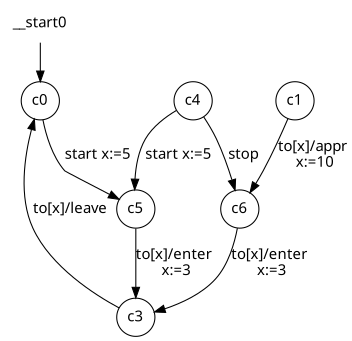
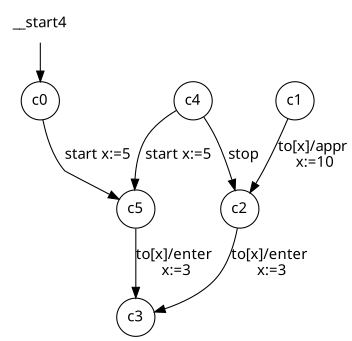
(40, 23) -> (40, 23)
(240, 209) -> (240, 209)
(38, 236) -> none
